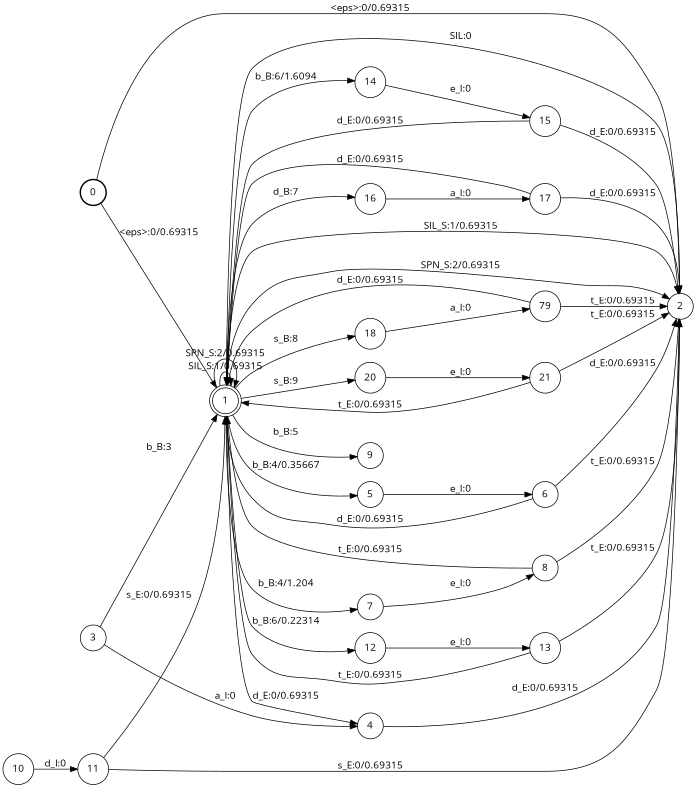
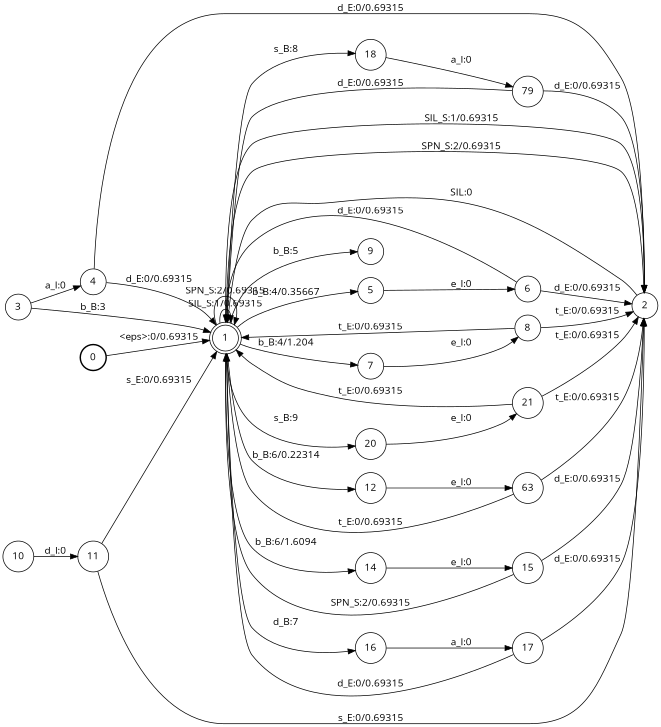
(443, 14) -> none
(370, 121) -> (371, 603)
(623, 301) -> (588, 86)
(235, 610) -> (162, 293)
(545, 648) -> (528, 488)
